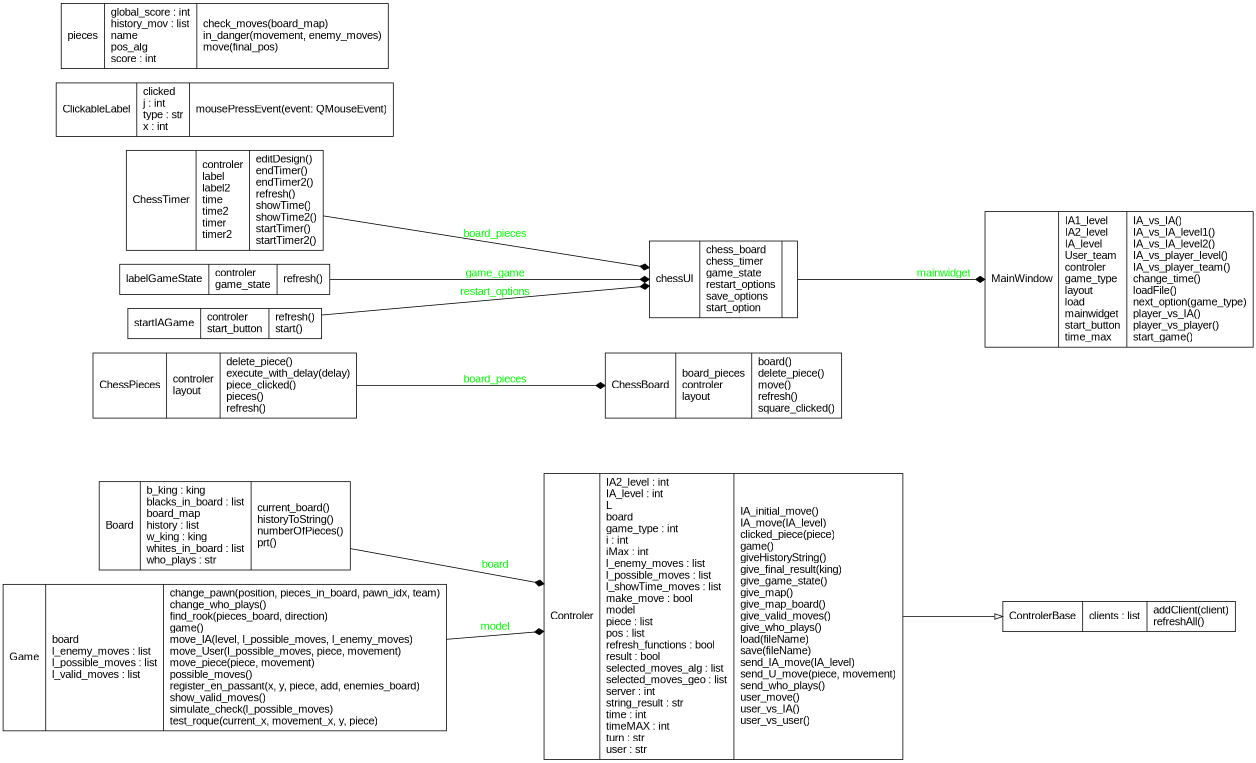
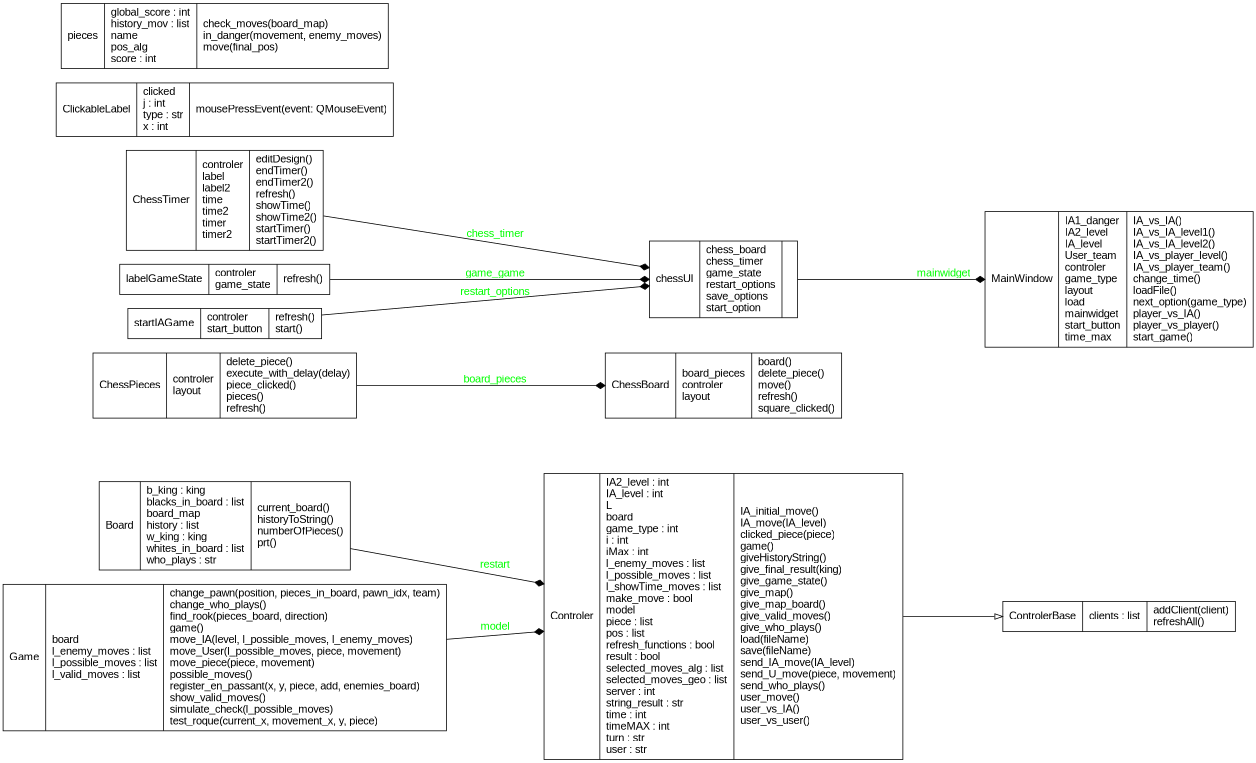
(1087, 221) -> (1092, 221)
(495, 234) -> (495, 234)
(495, 565) -> (495, 565)
